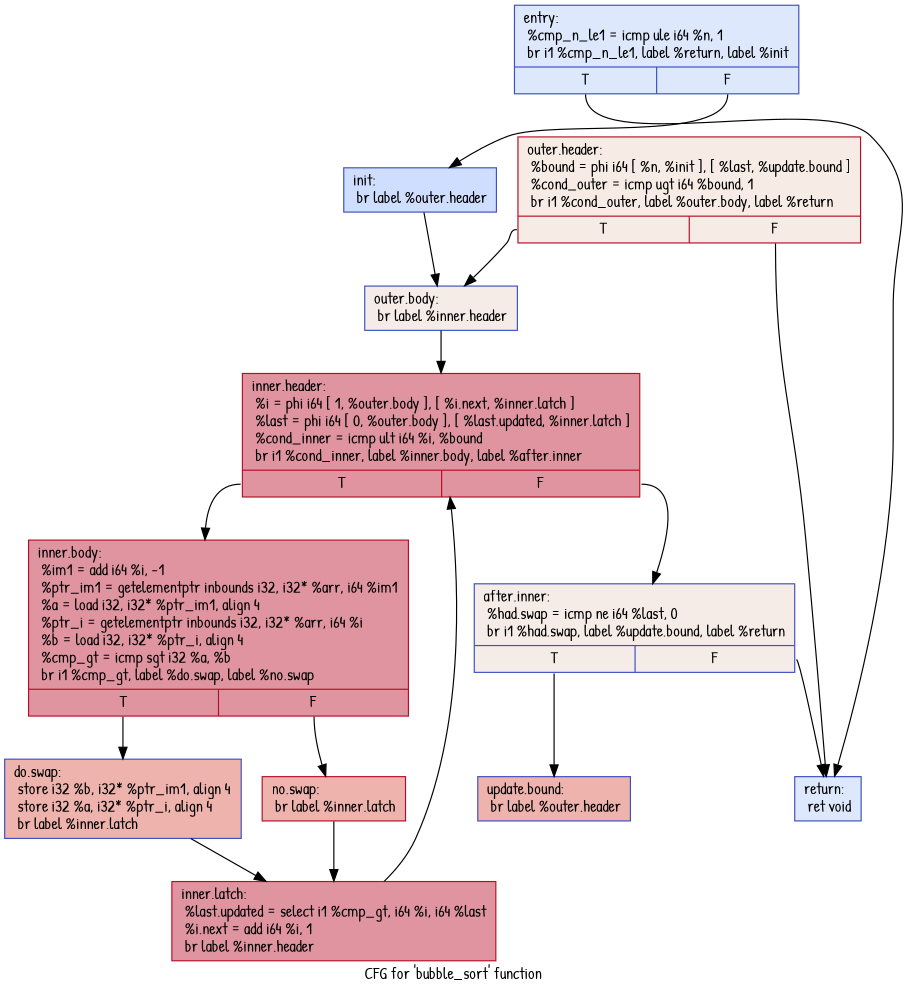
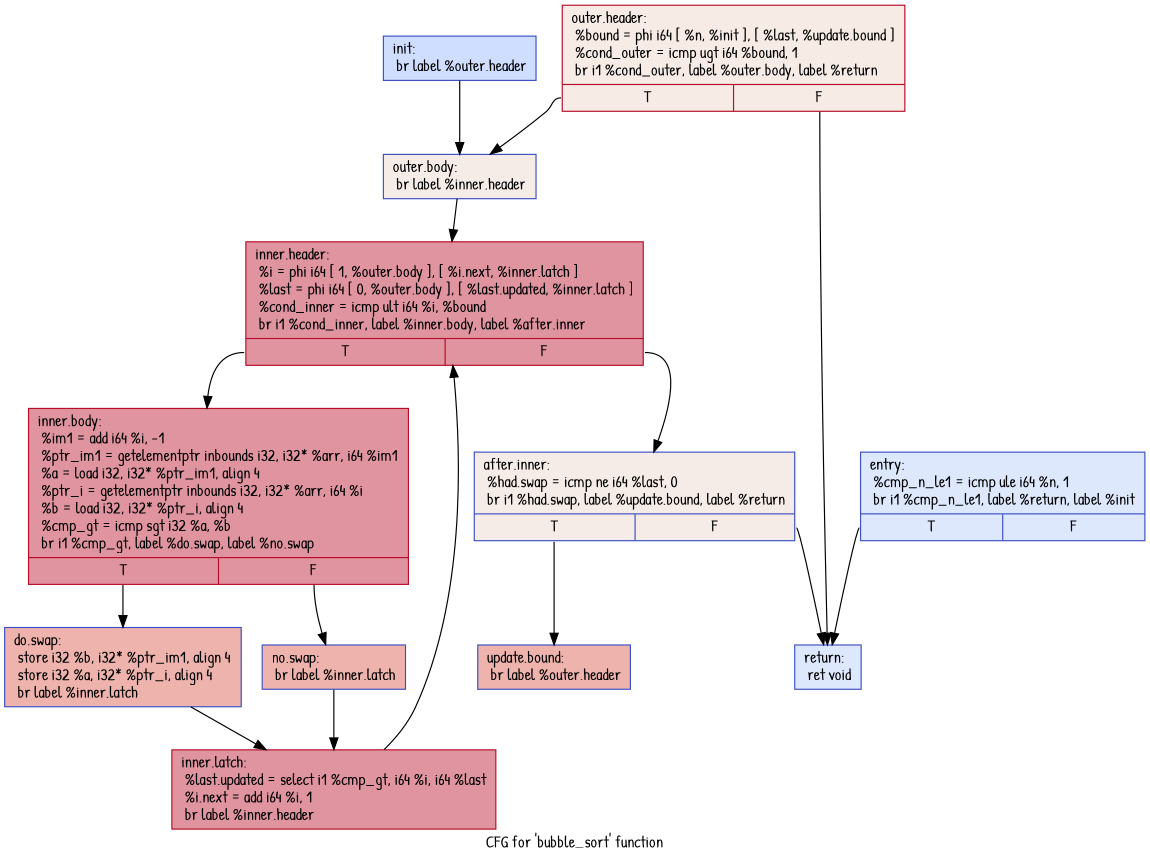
(596, 128) -> none
(334, 799) -> (334, 667)
